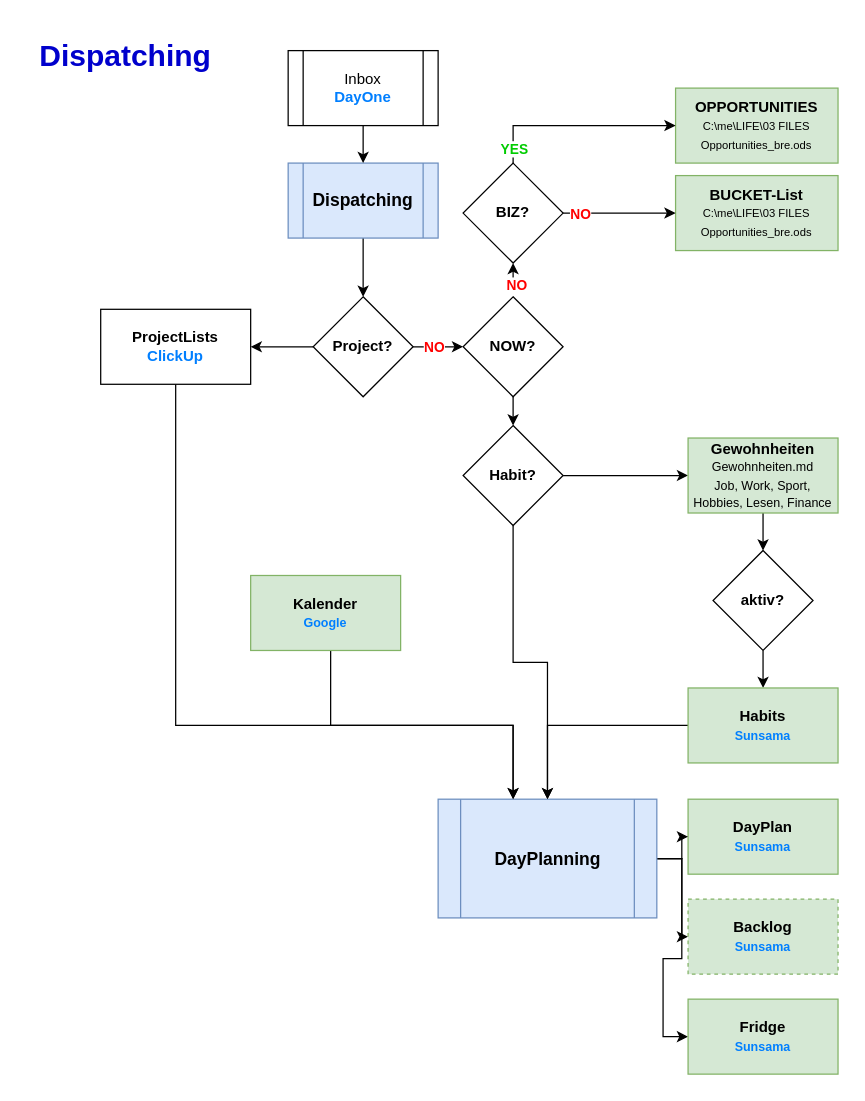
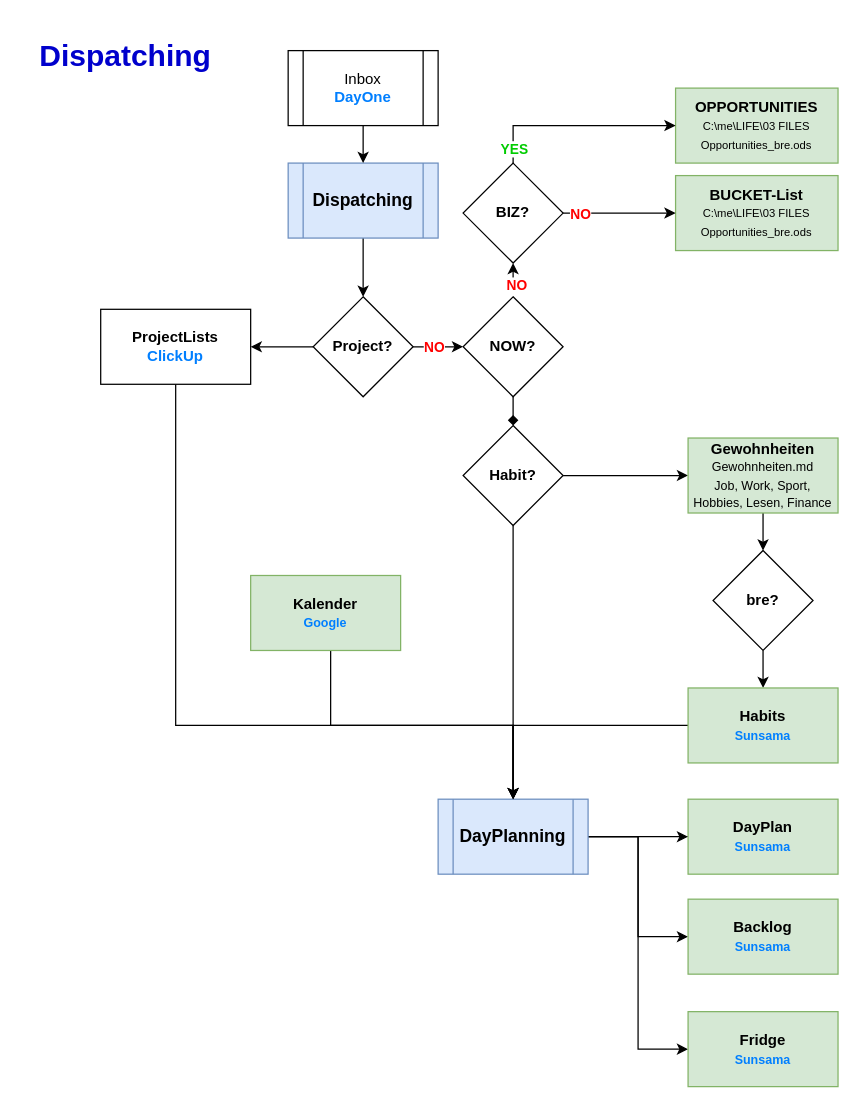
(513, 416) -> (513, 415)
(763, 601) -> (763, 601)
(548, 859) -> (513, 837)
(763, 937) -> (763, 937)
(763, 1037) -> (763, 1049)
